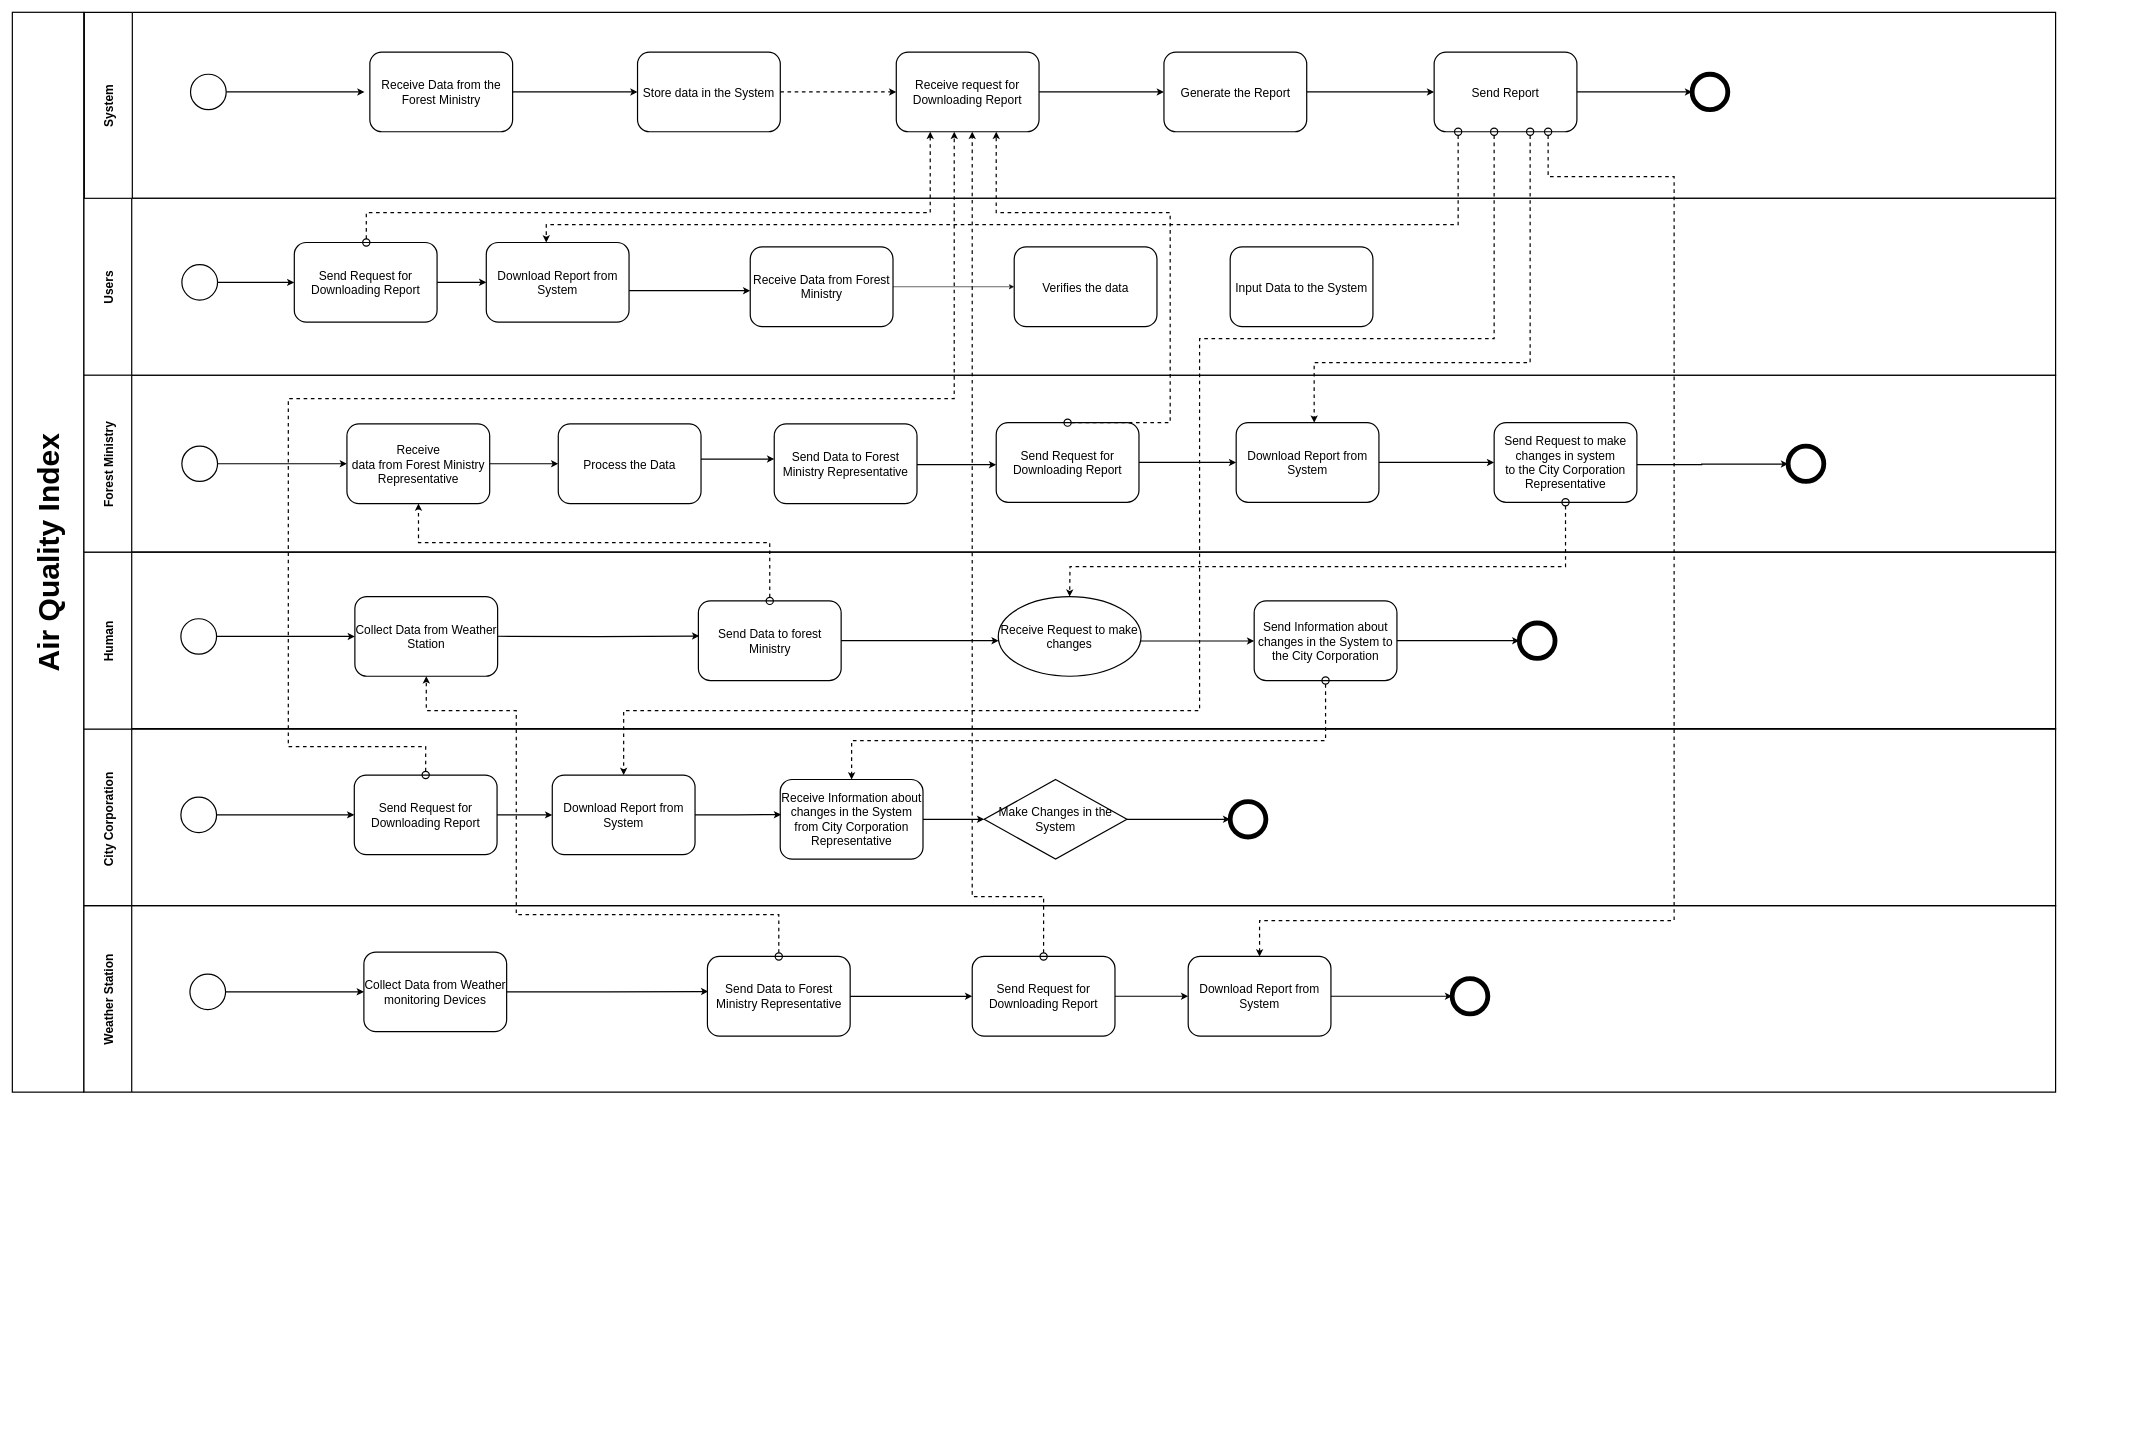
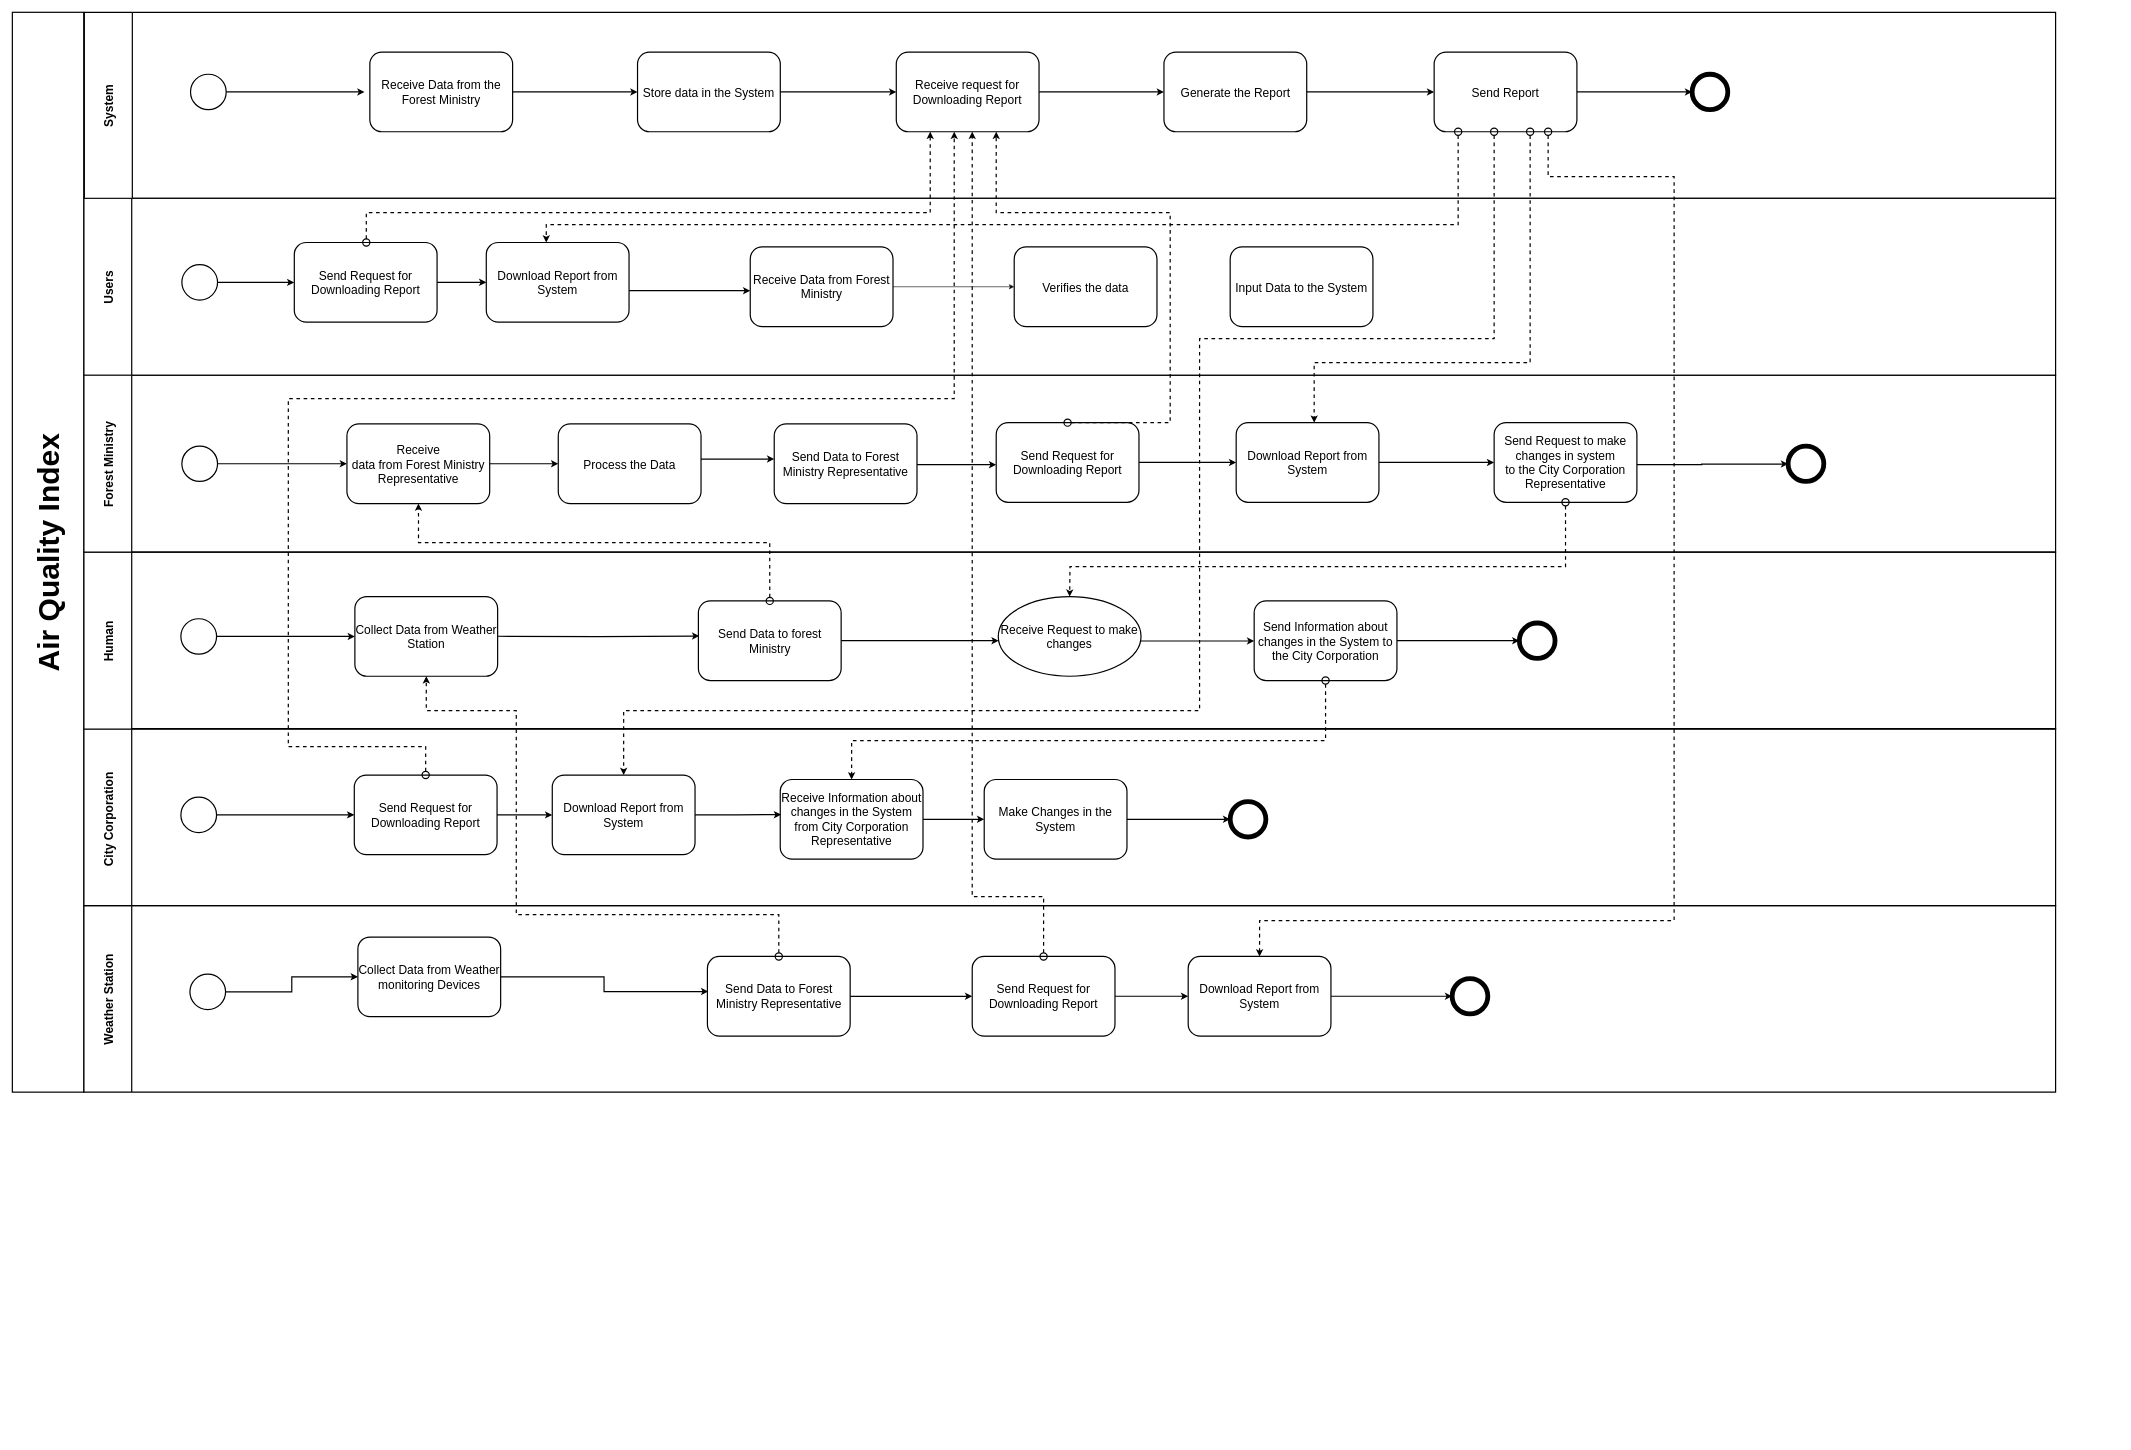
(835, 92) -> (835, 92)
(1056, 819) -> (1056, 819)
(435, 992) -> (429, 977)
